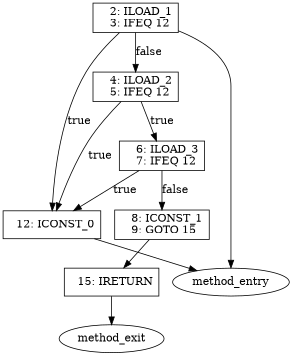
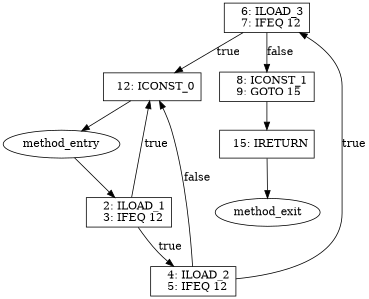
(149, 52) -> (170, 247)
(231, 133) -> (92, 175)
(100, 156) -> (197, 178)
